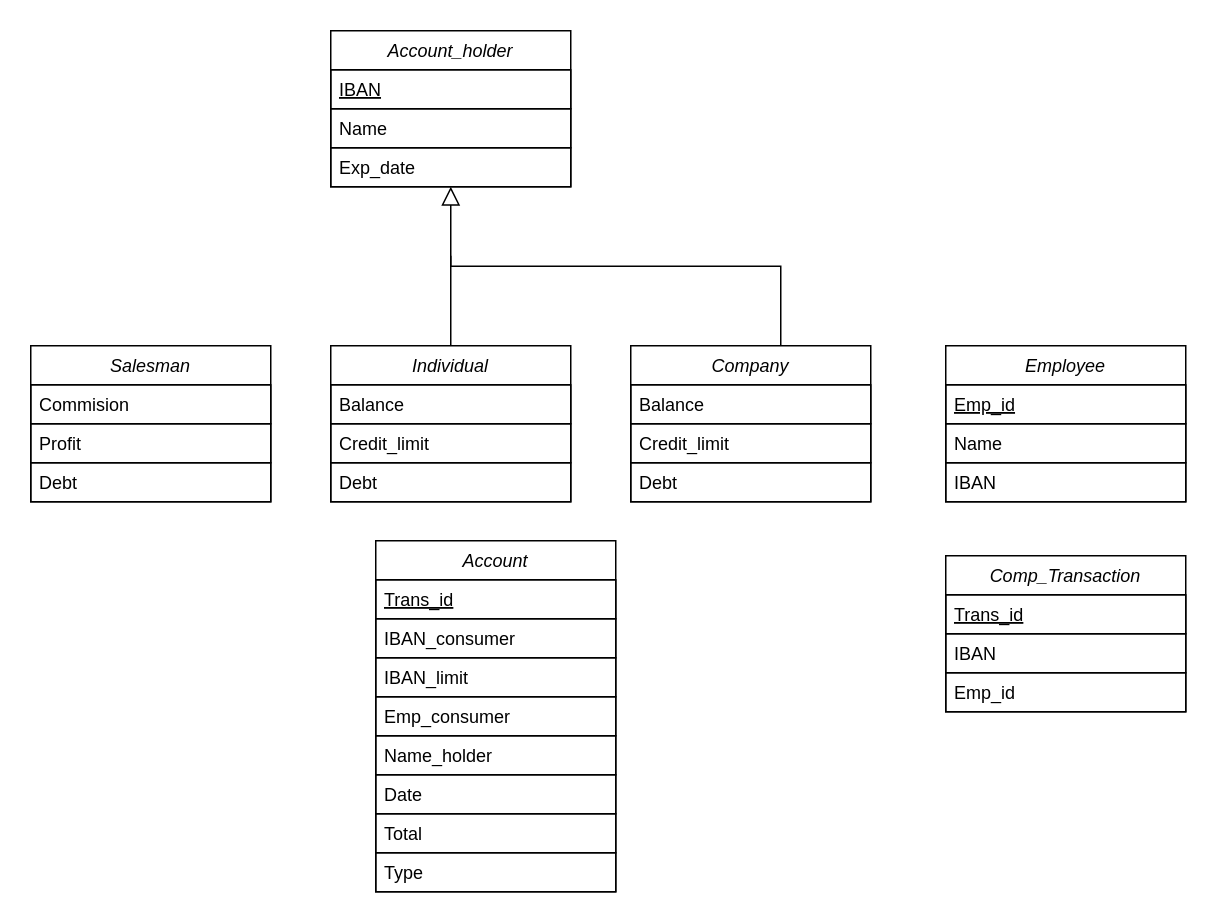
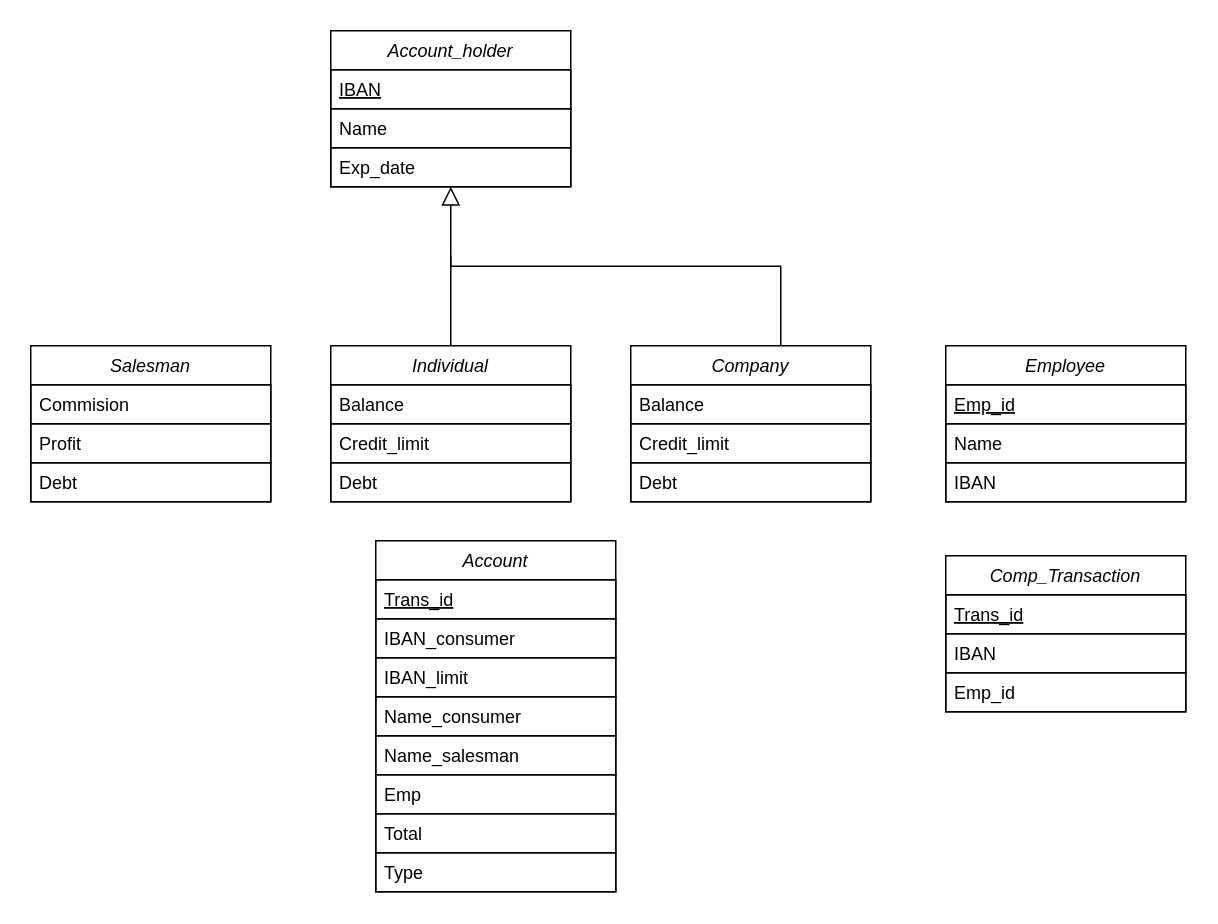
(444, 717) -> (450, 717)
(437, 756) -> (447, 756)
(404, 795) -> (399, 795)
